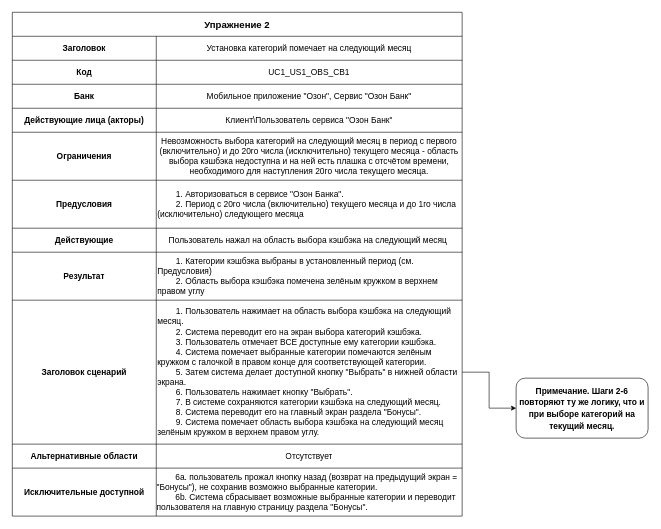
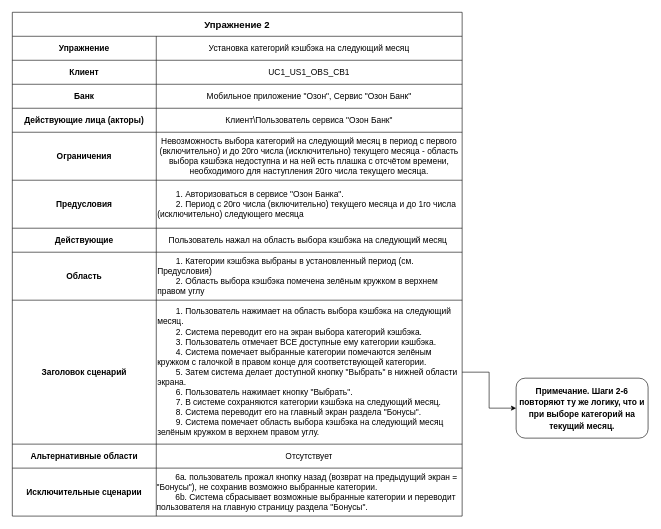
(84, 48) -> (84, 48)
(309, 48) -> (309, 48)
(84, 72) -> (84, 72)
(84, 276) -> (84, 276)
(84, 492) -> (84, 492)
